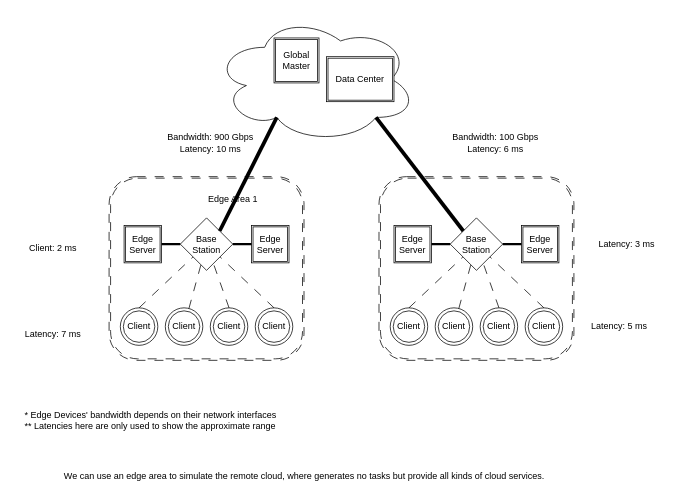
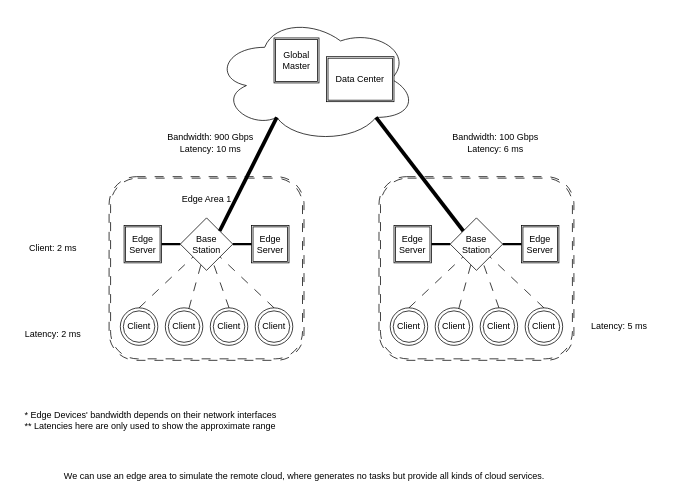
(233, 199) -> (207, 199)
(627, 244) -> none
(53, 334) -> (53, 334)
